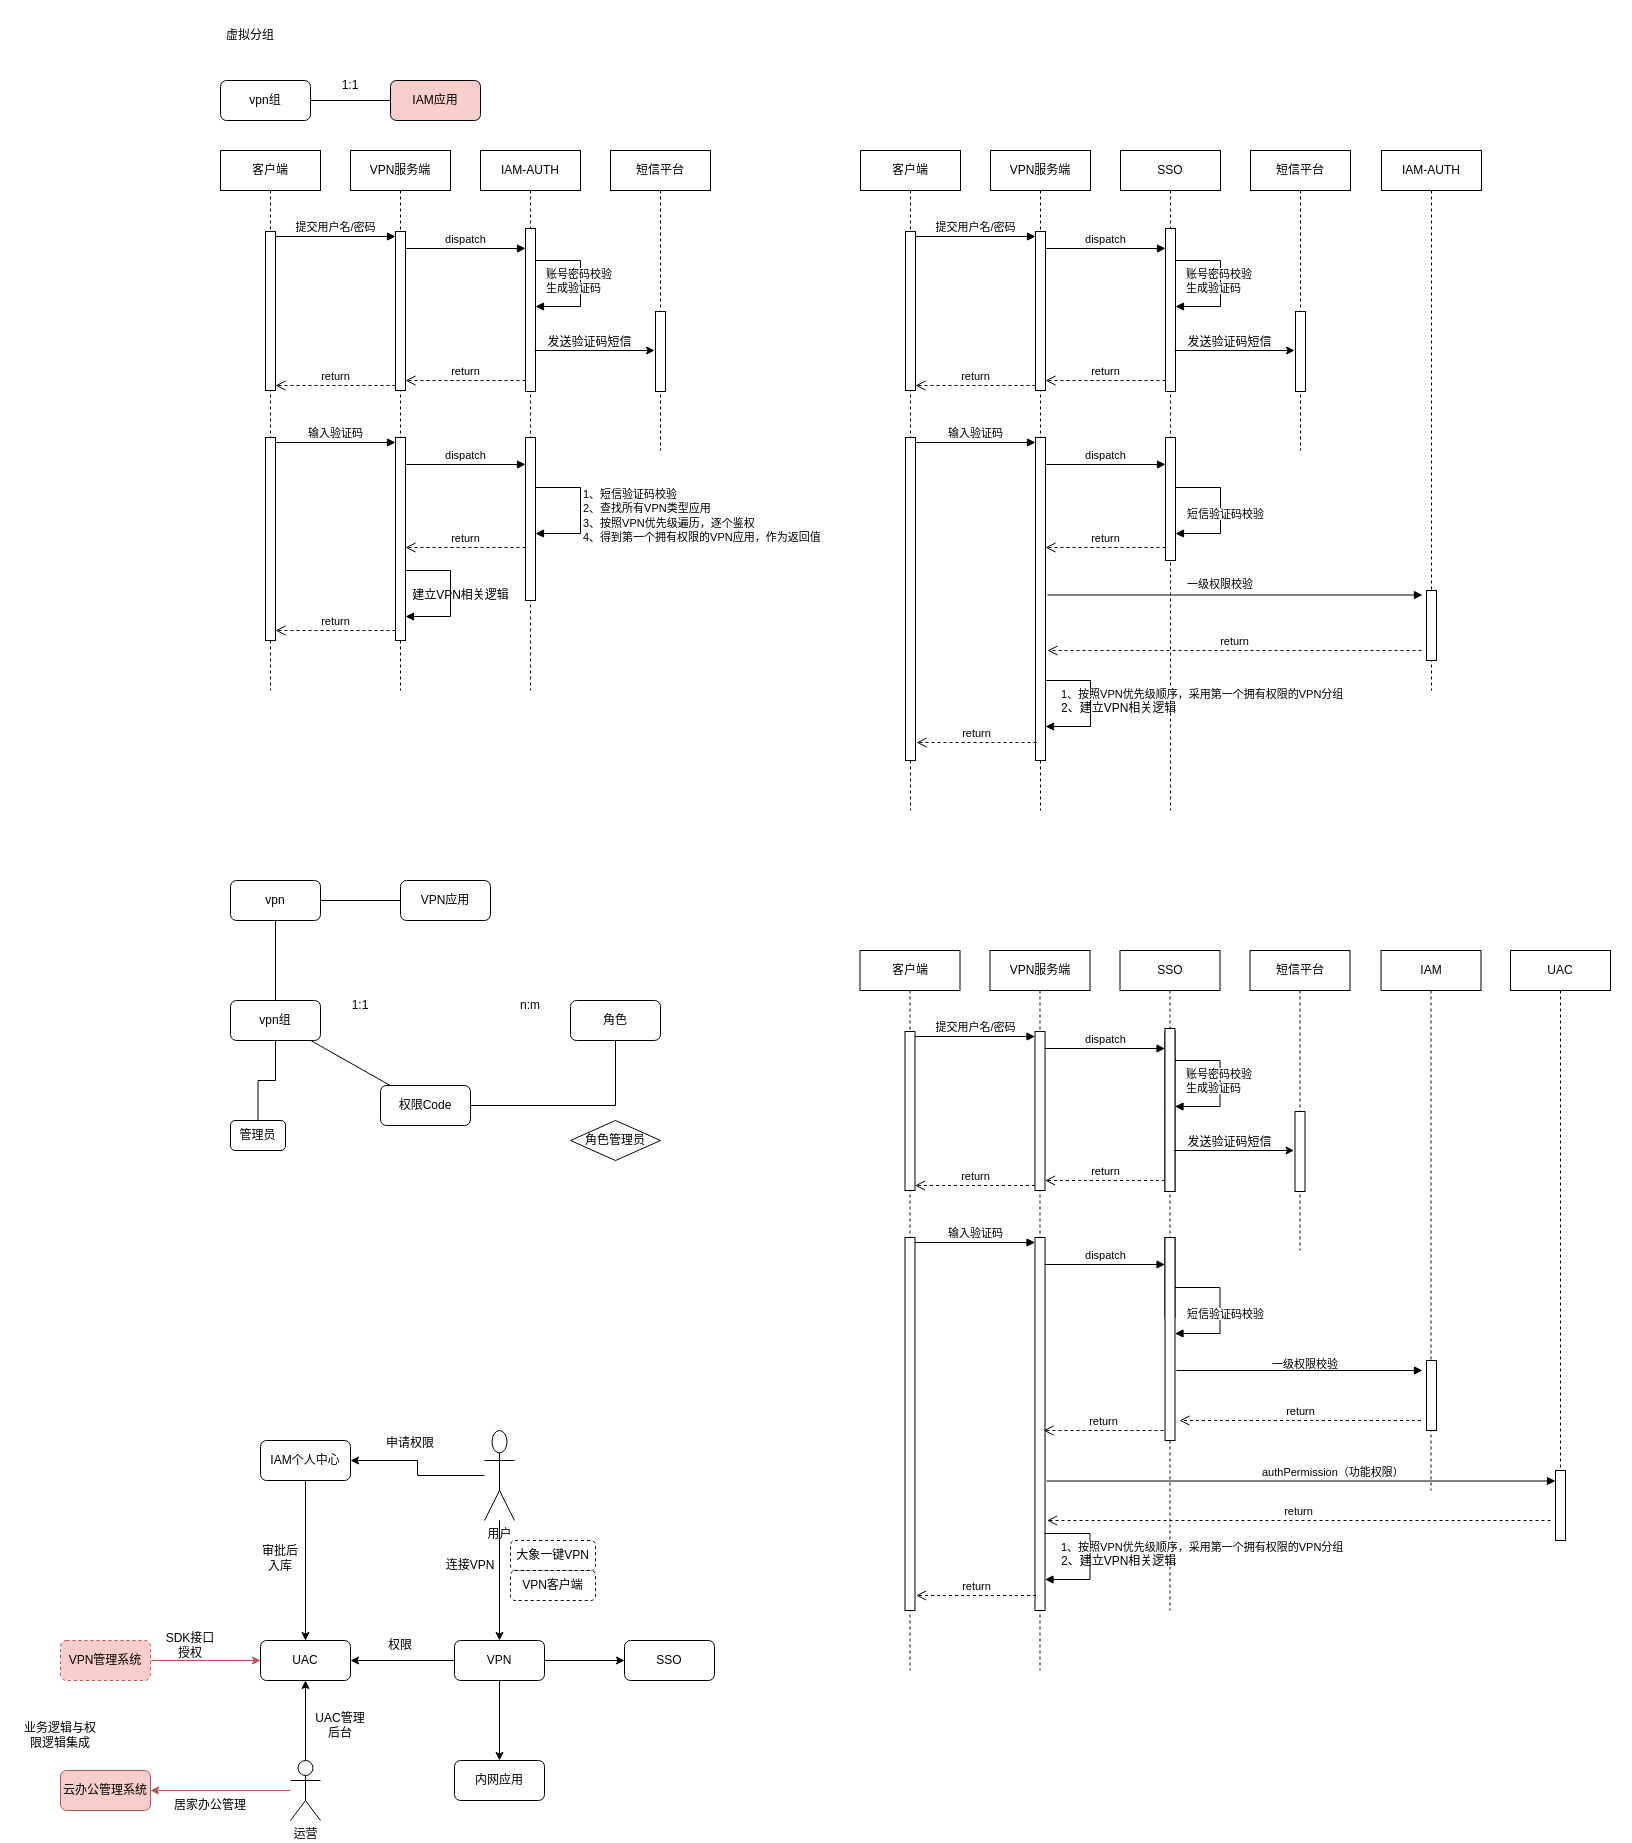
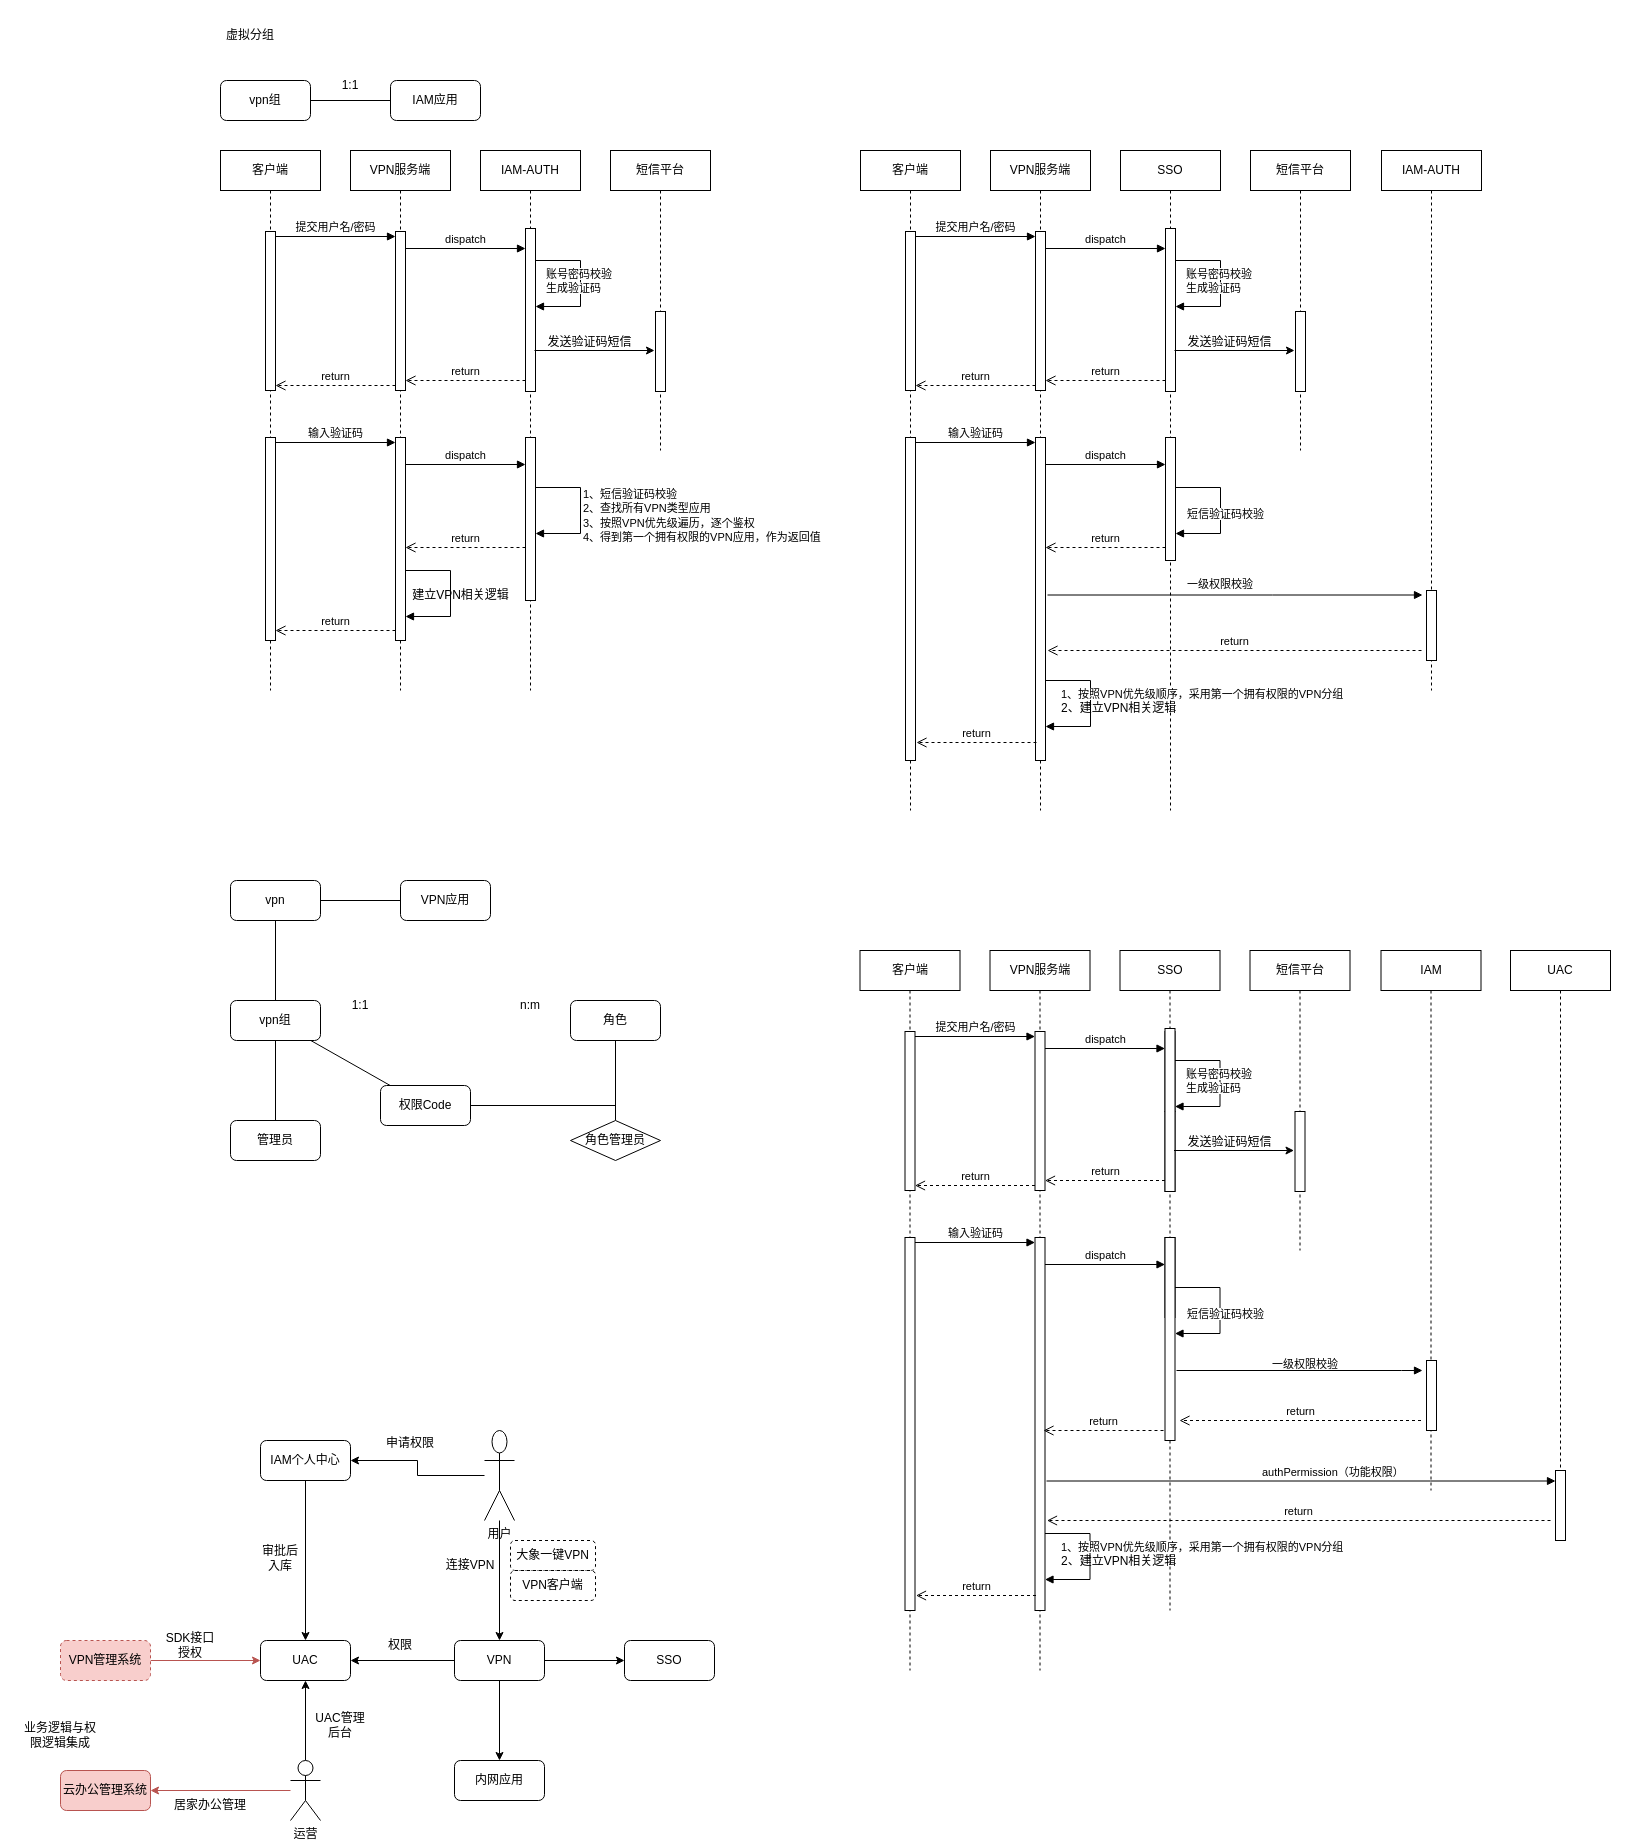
(436, 101) -> (436, 101)
none -> (616, 1113)
(258, 1136) -> (276, 1141)
